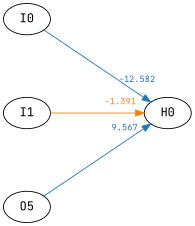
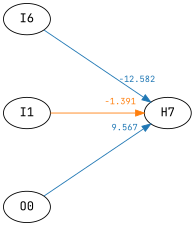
(27, 19) -> (27, 19)
(168, 113) -> (168, 113)
(27, 207) -> (27, 207)
